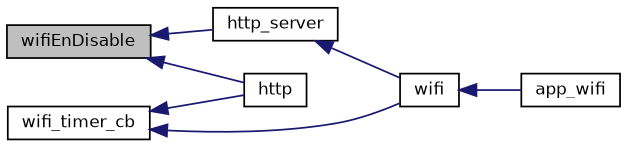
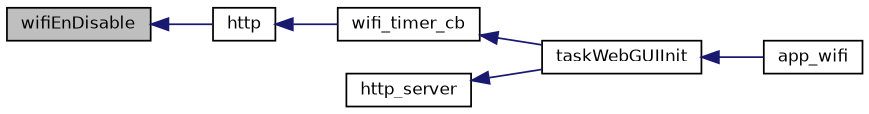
(190, 32) -> none
(430, 90) -> (622, 57)
(206, 102) -> (315, 24)
